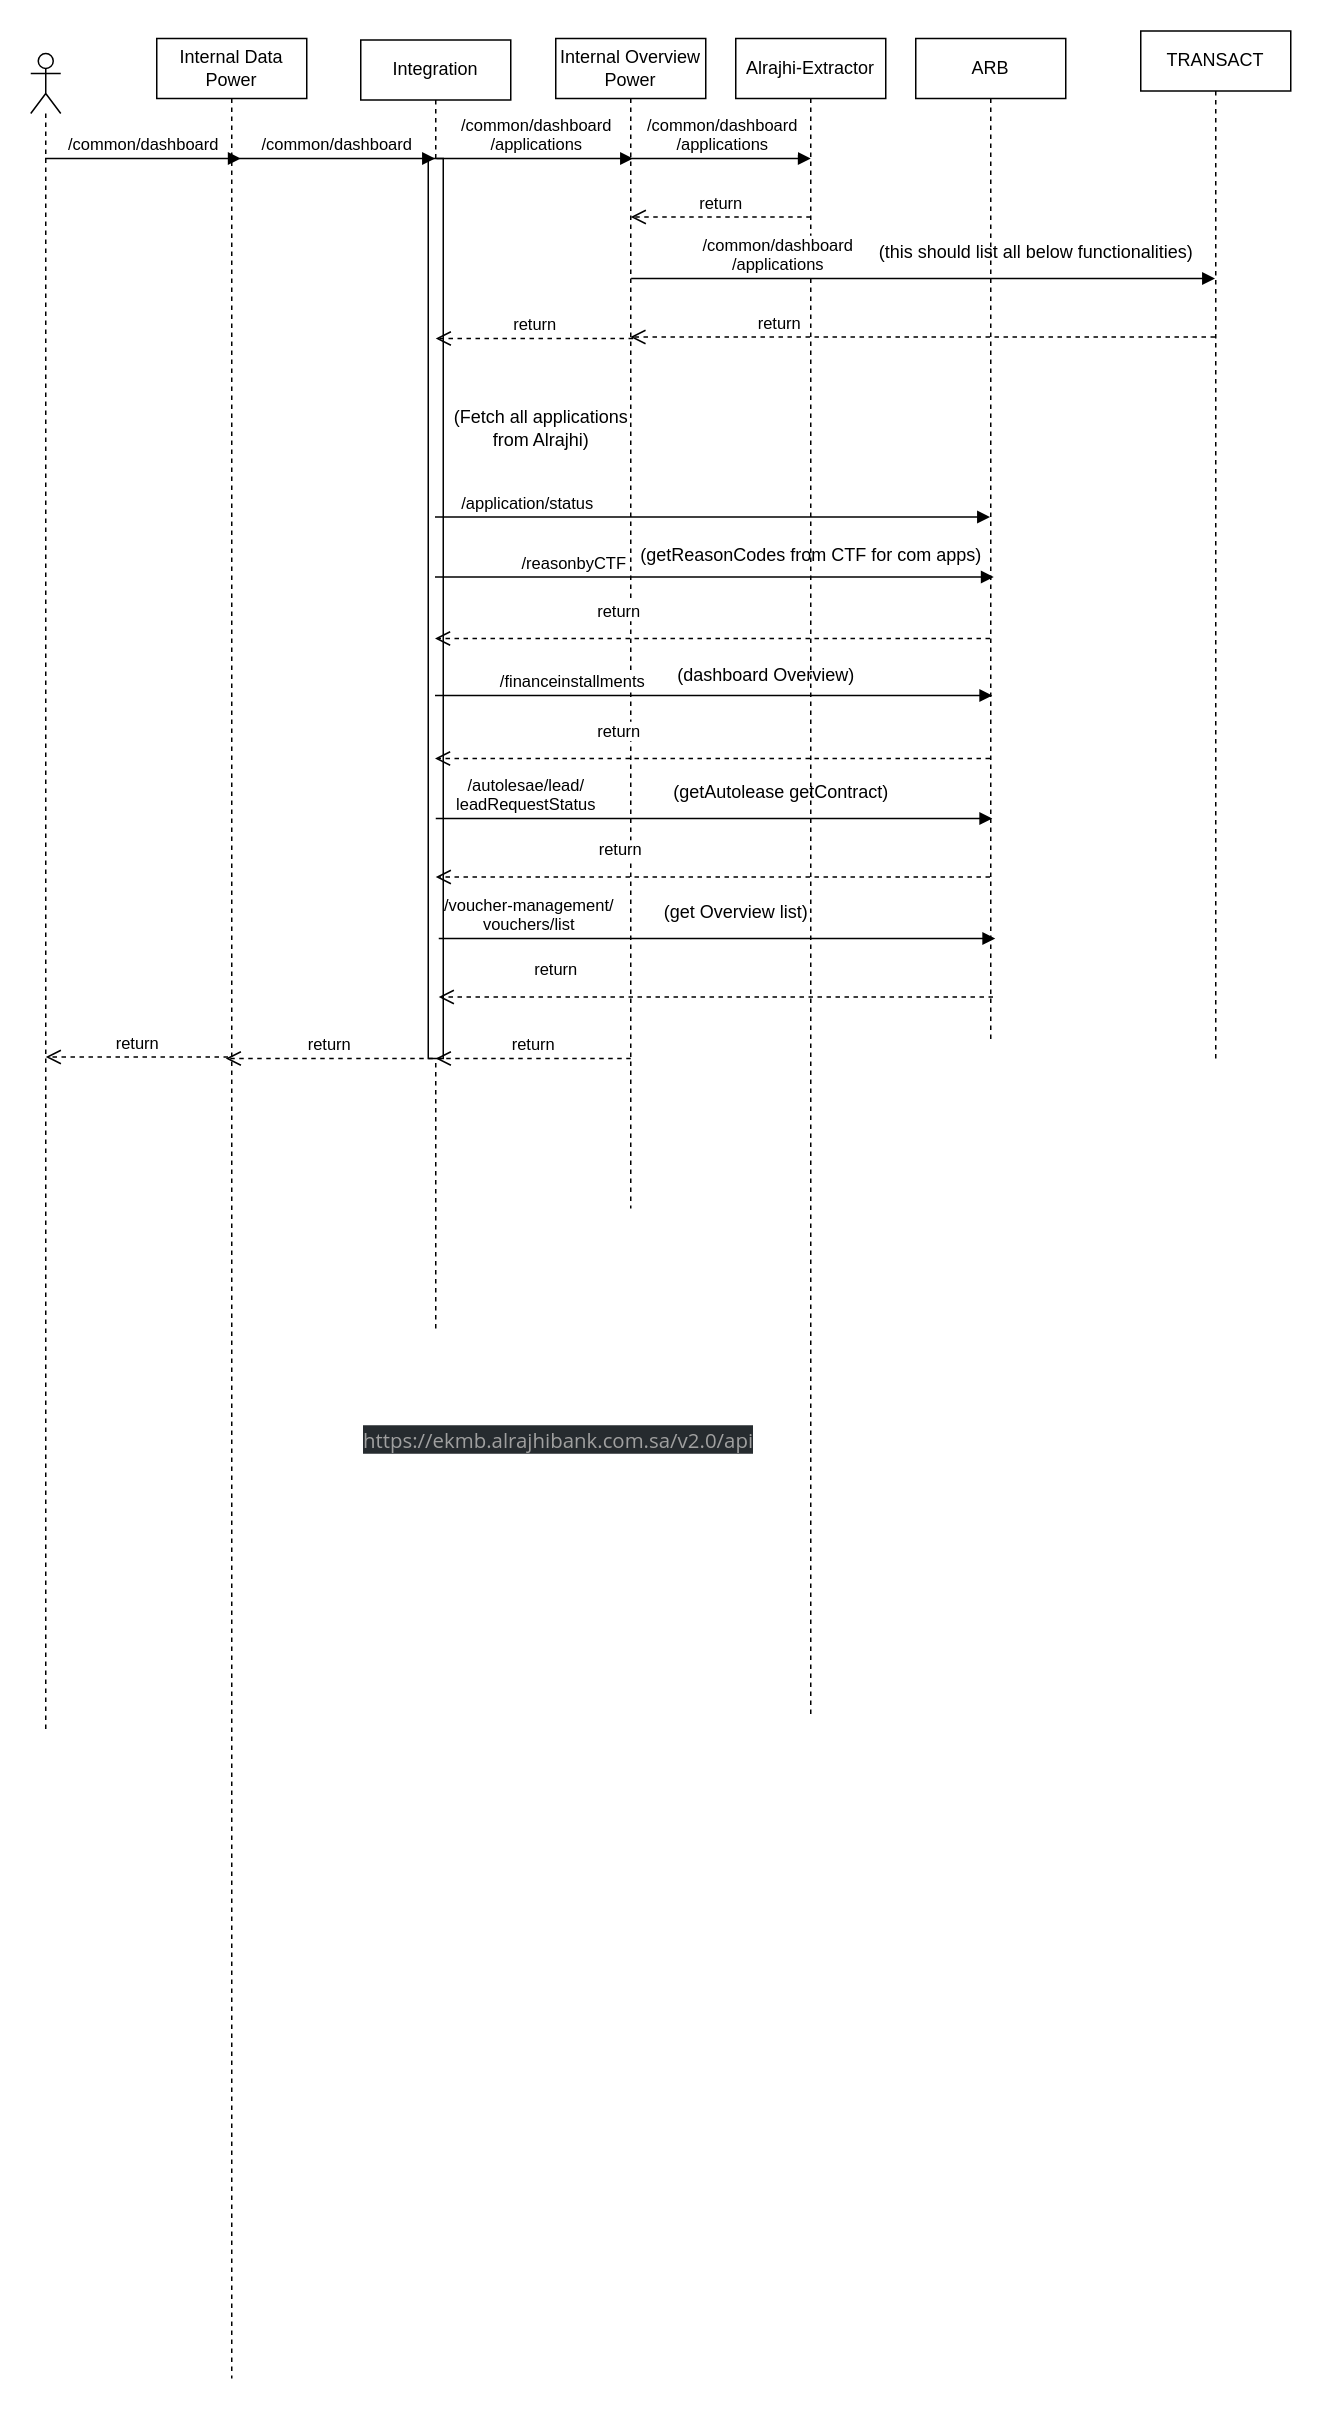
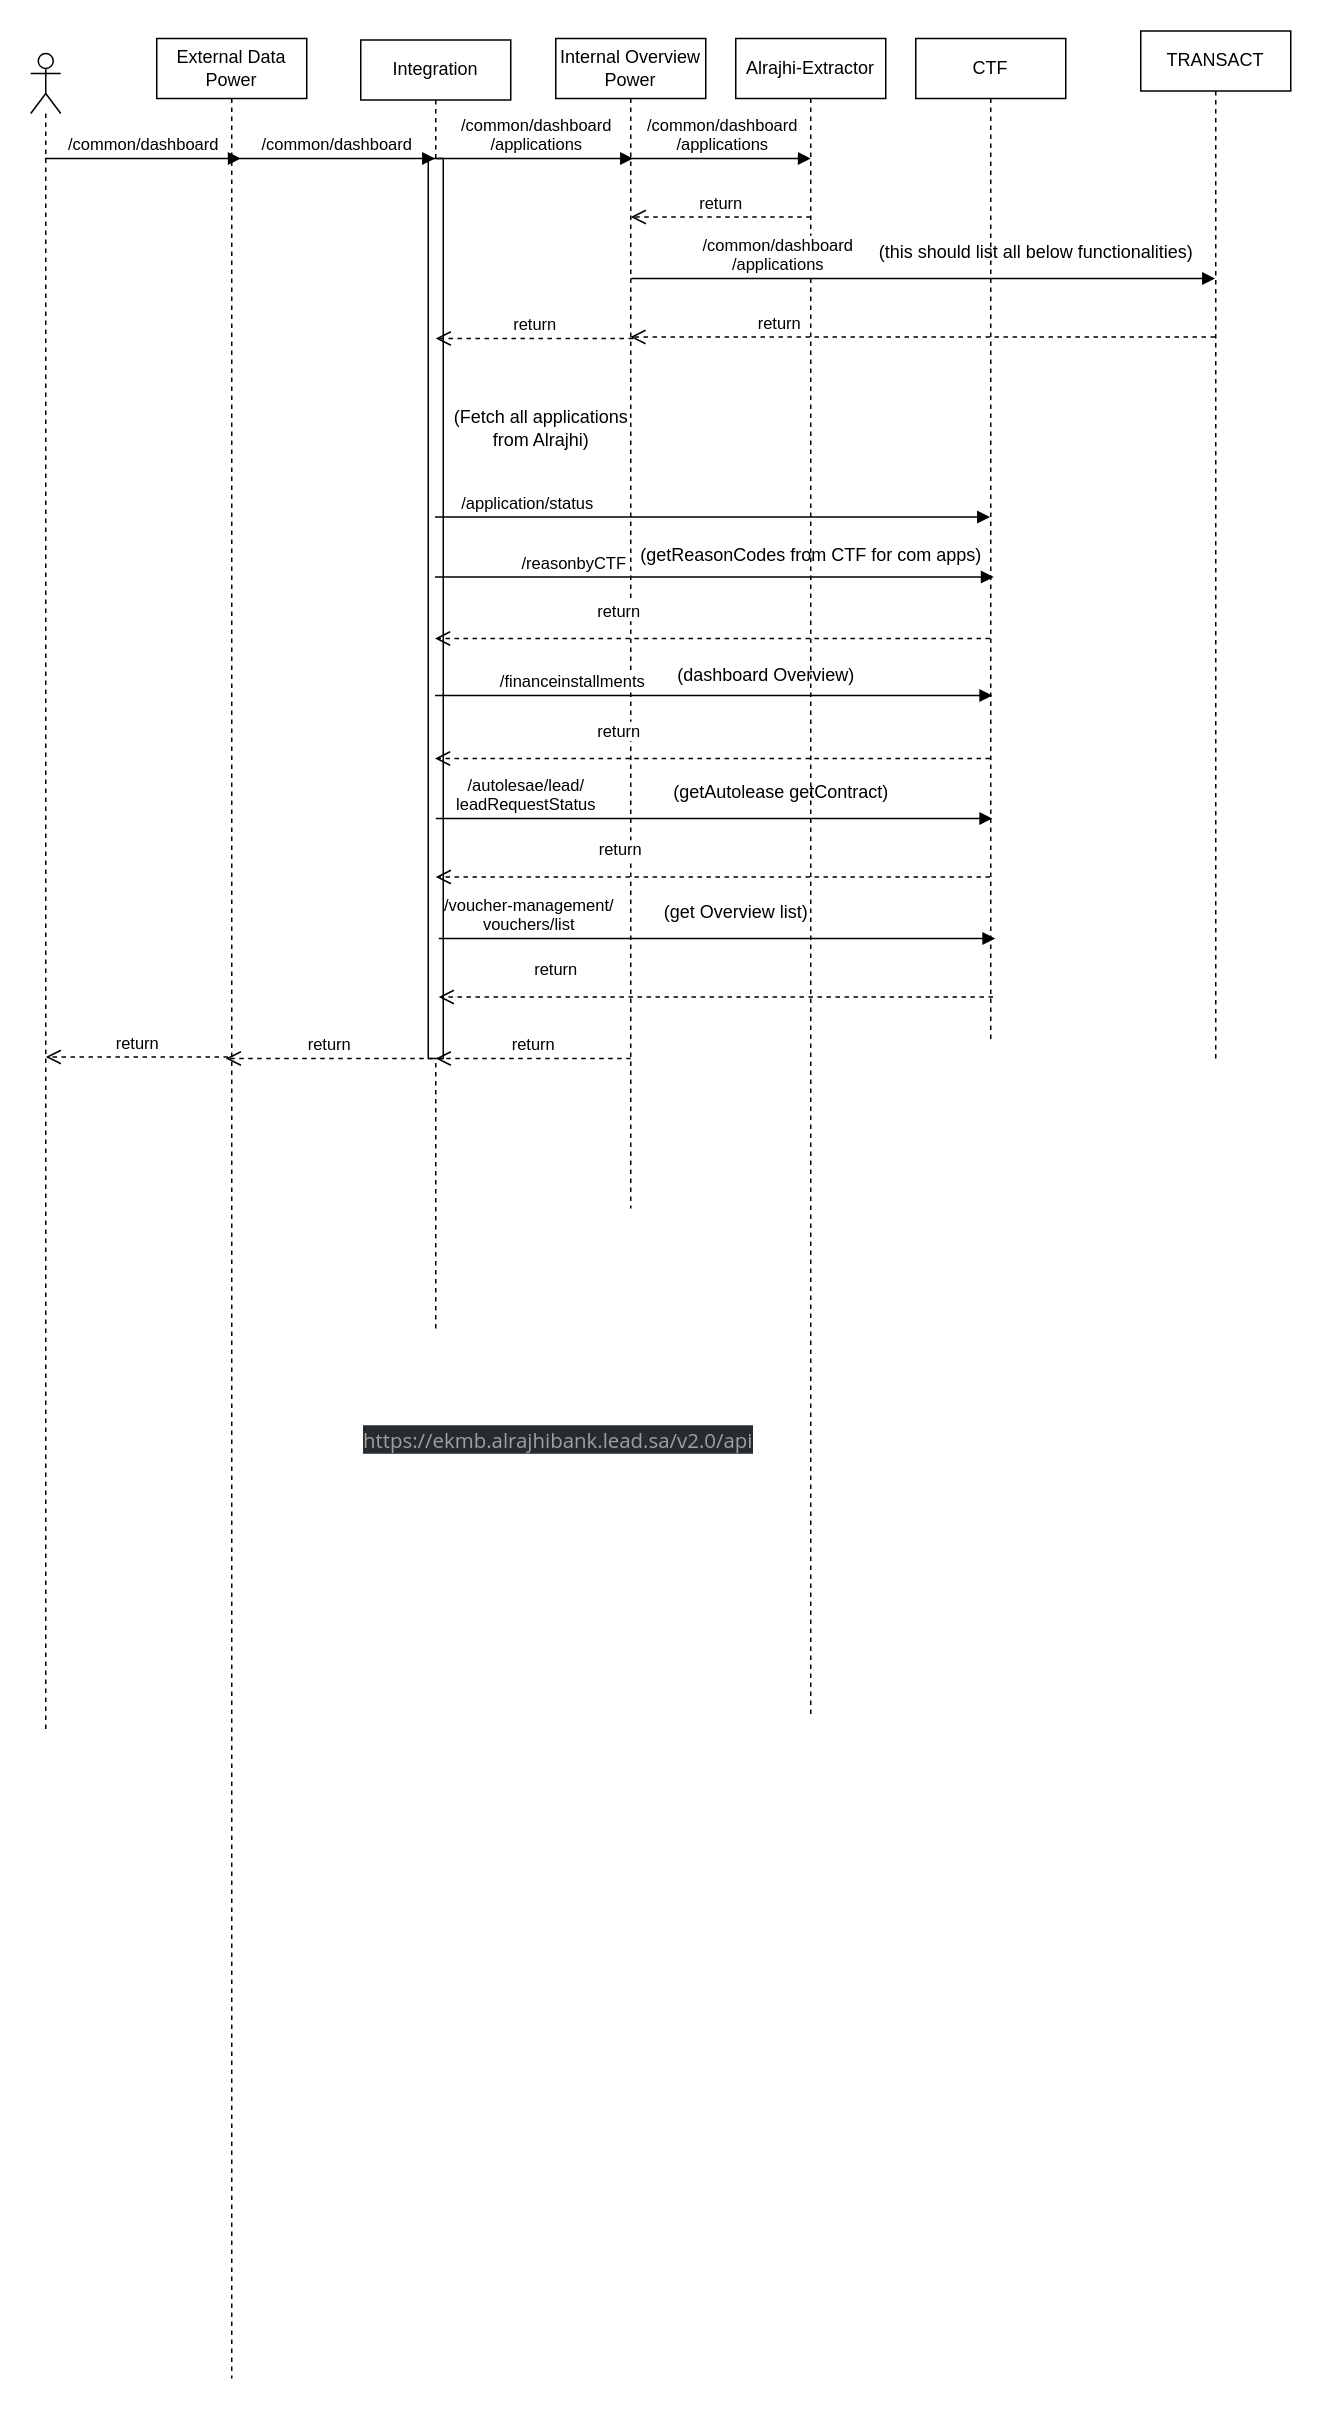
(232, 68) -> (232, 68)
(991, 68) -> (991, 68)
(547, 1440) -> (549, 1440)
